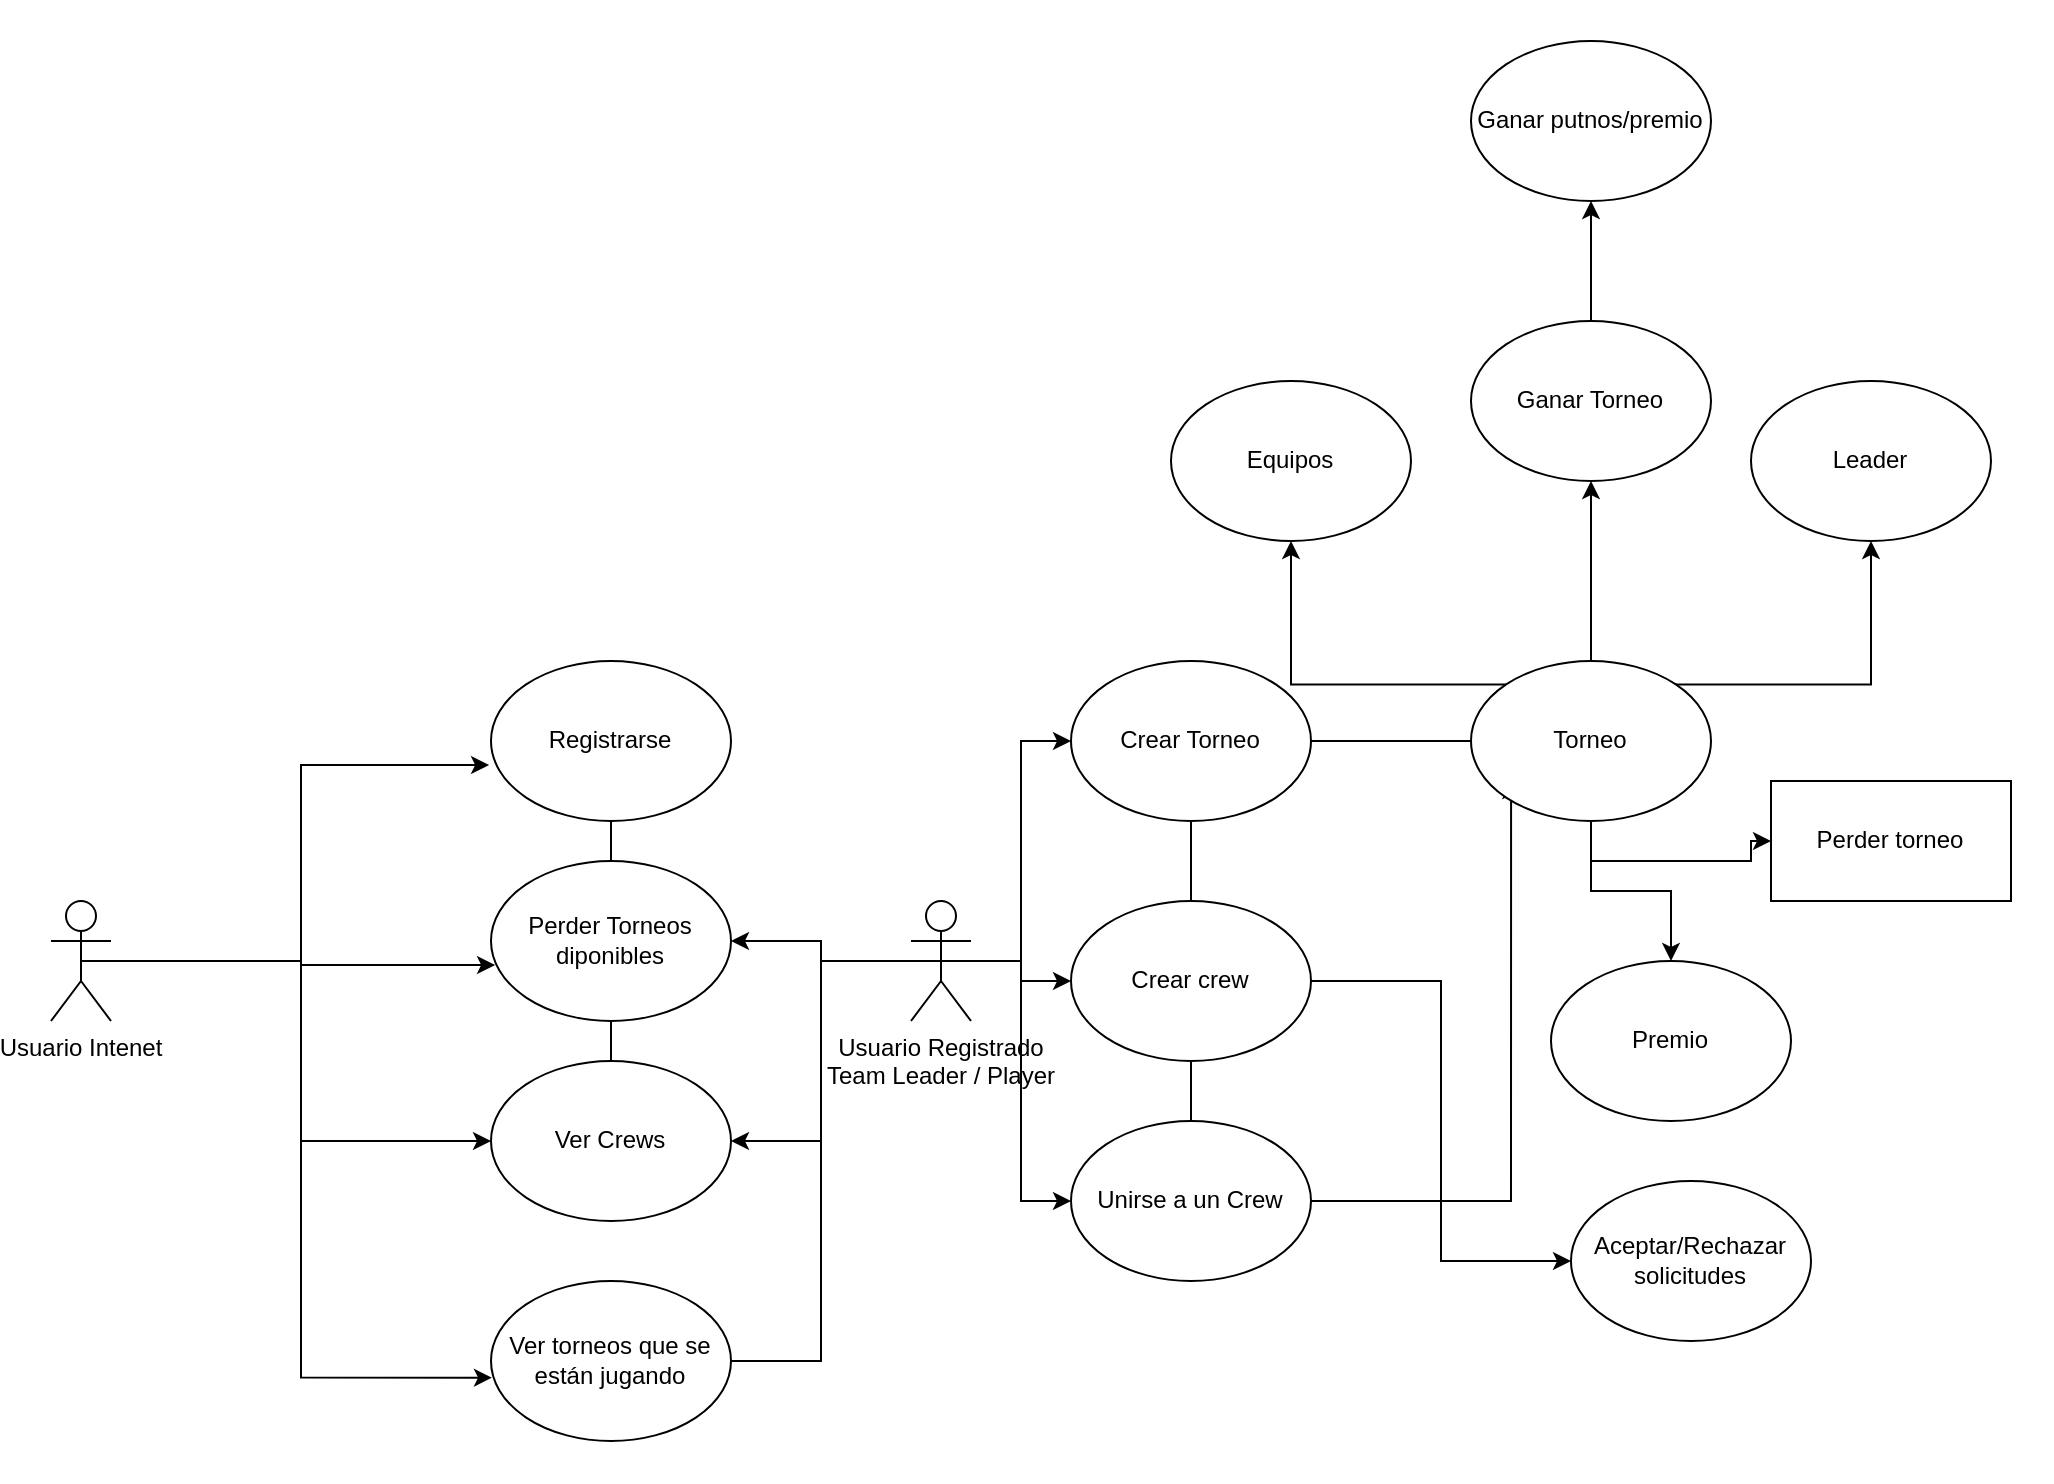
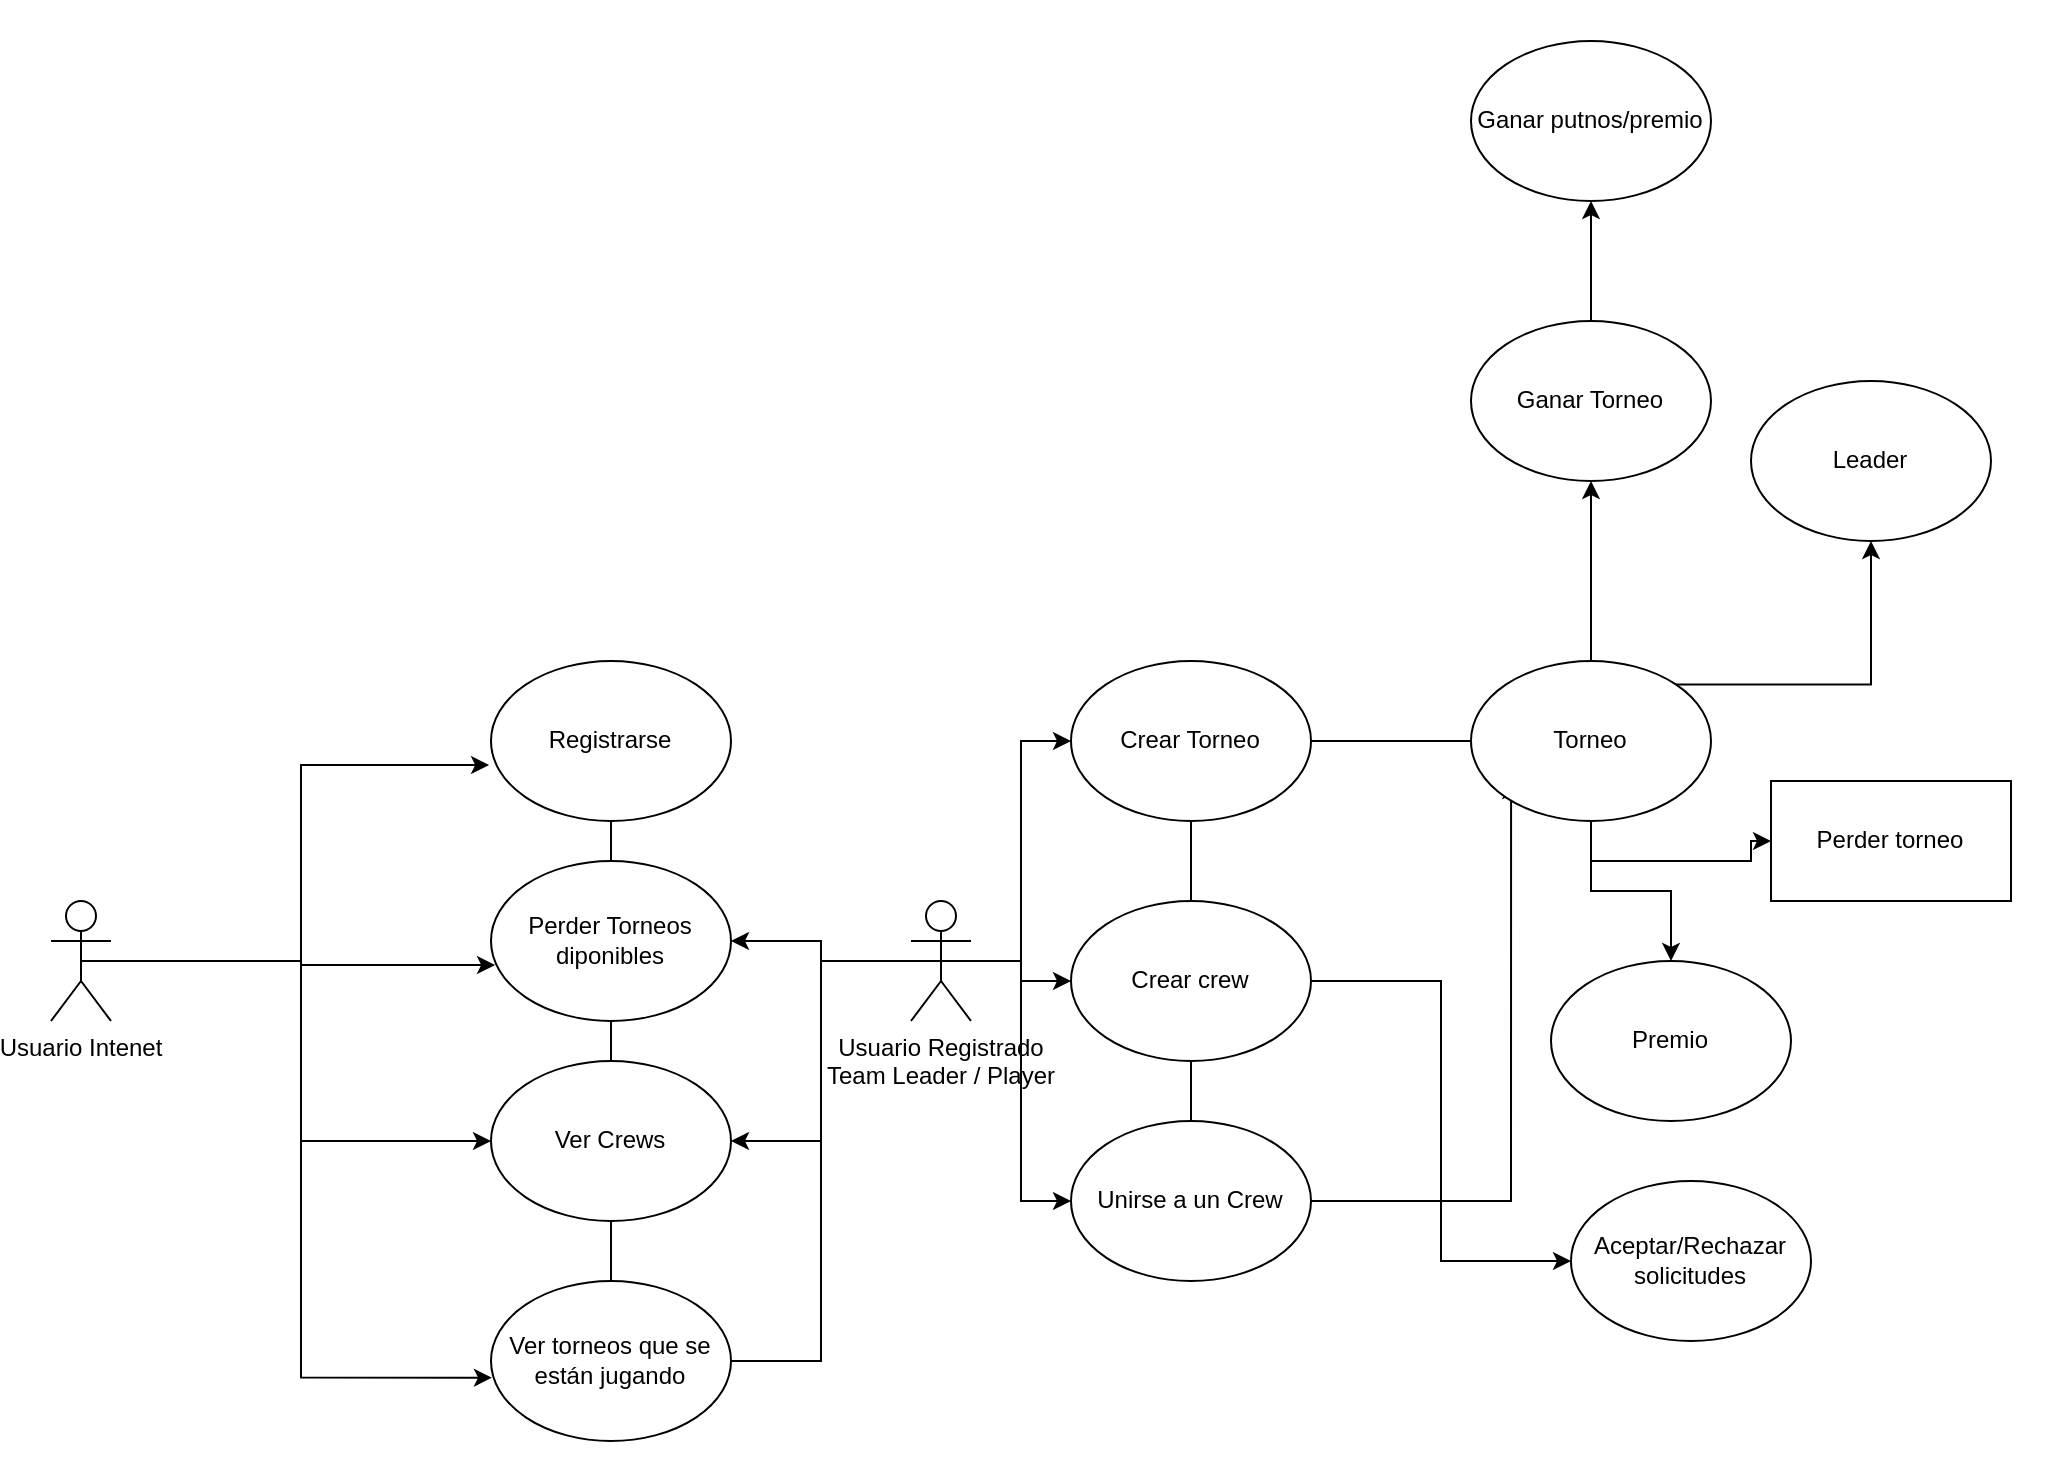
(1291, 461) -> none
(1334, 684) -> none
none -> (611, 1251)
